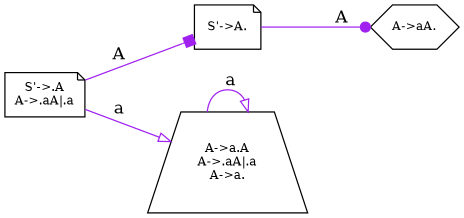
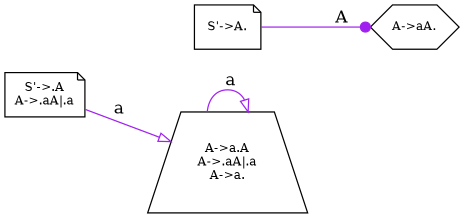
(134, 62) -> none
